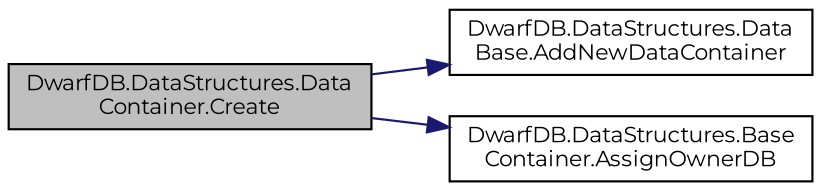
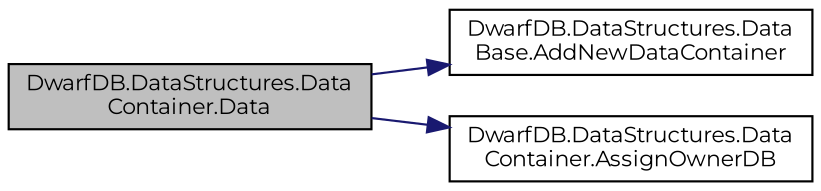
(190, 97) -> (190, 97)
(631, 149) -> (631, 149)
